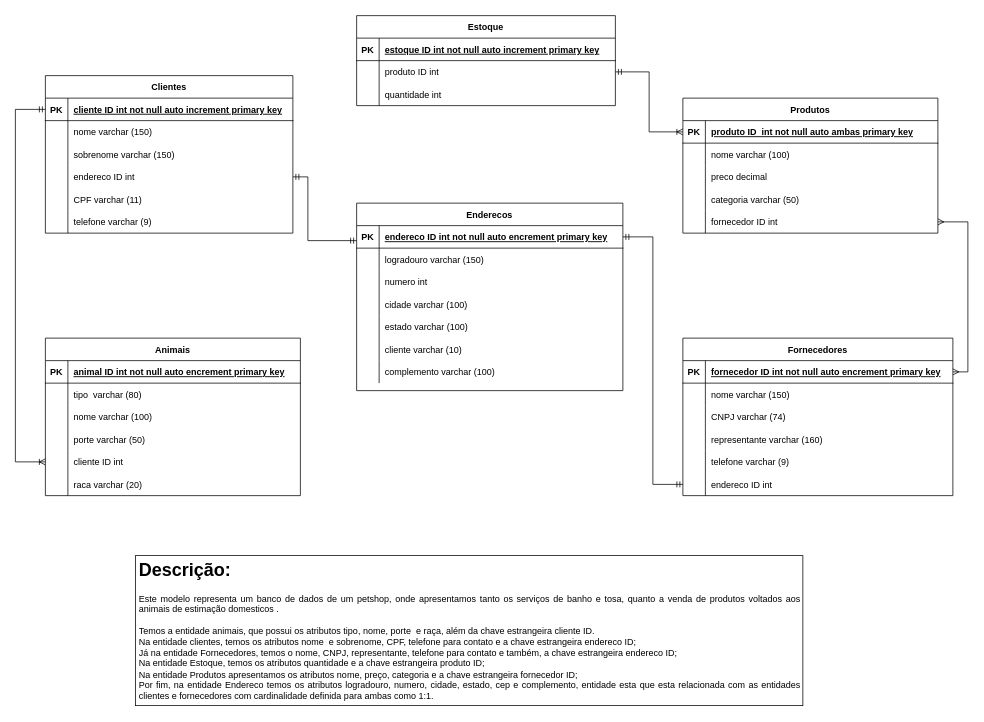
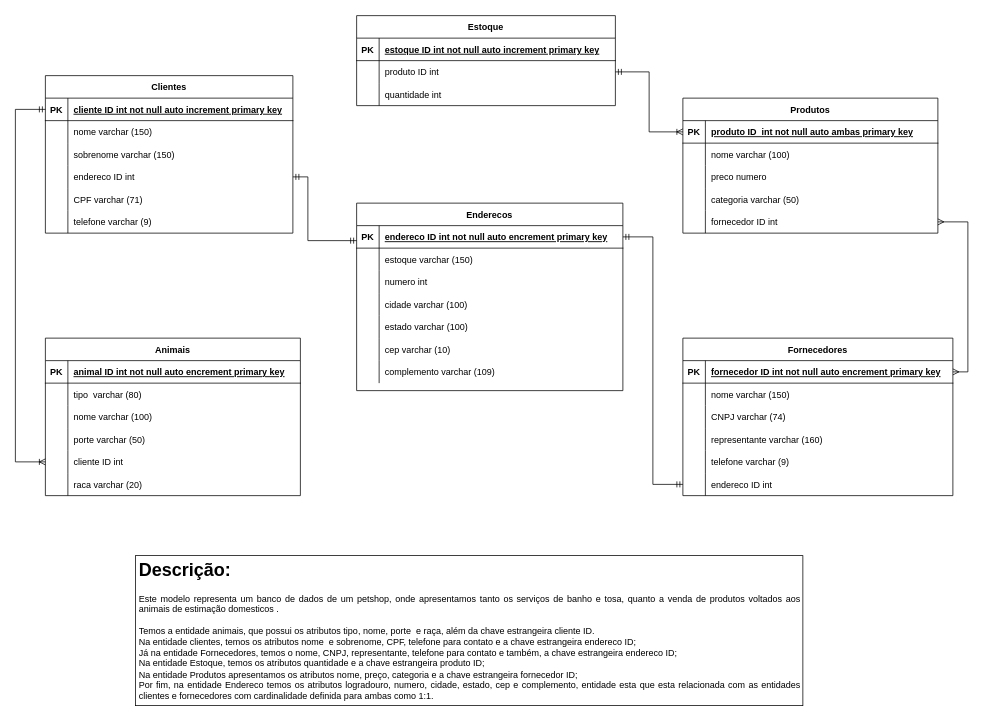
(740, 177) -> (740, 177)
(111, 200) -> (111, 200)
(442, 260) -> (435, 260)
(430, 350) -> (423, 350)
(444, 372) -> (444, 372)
